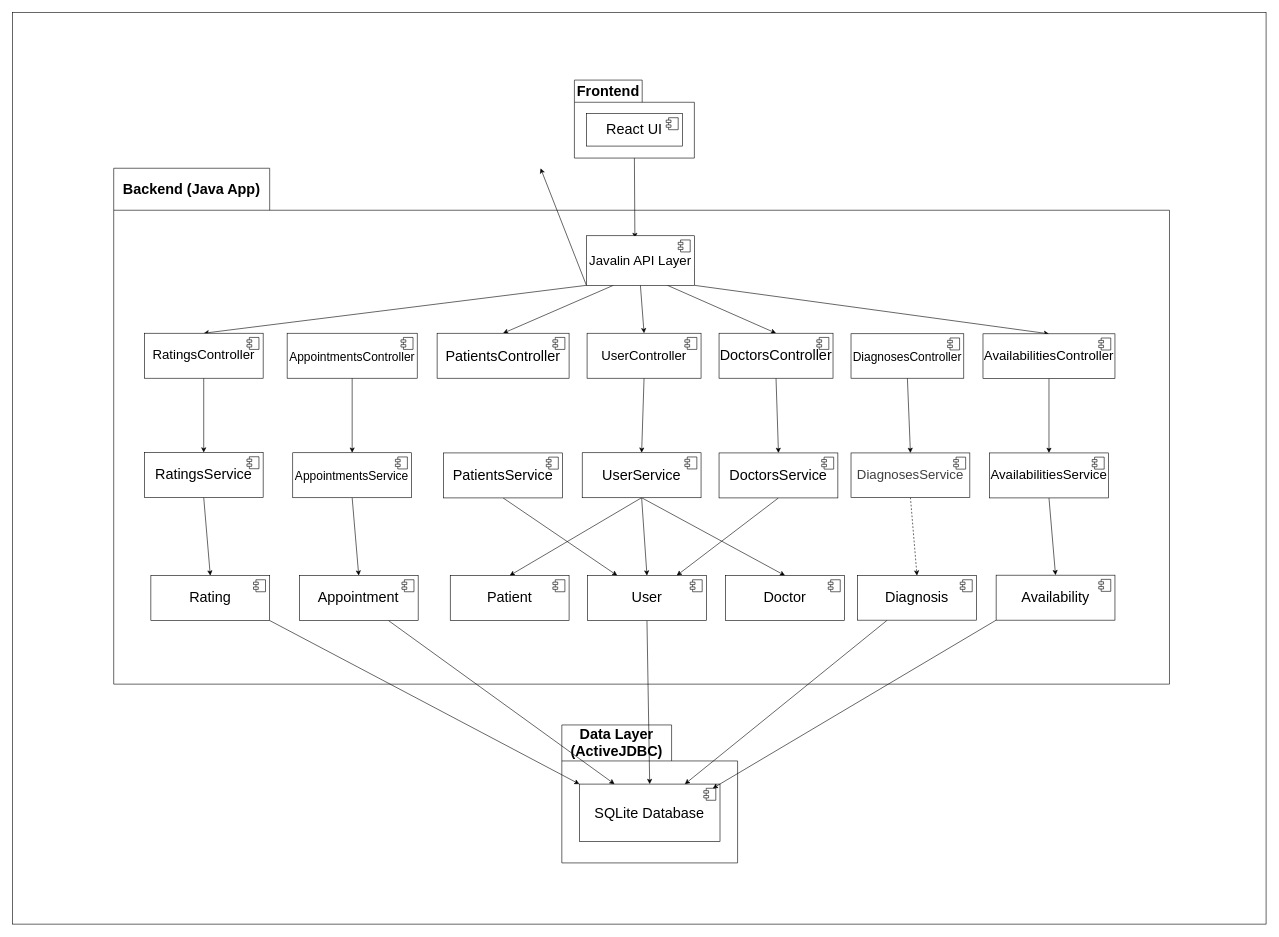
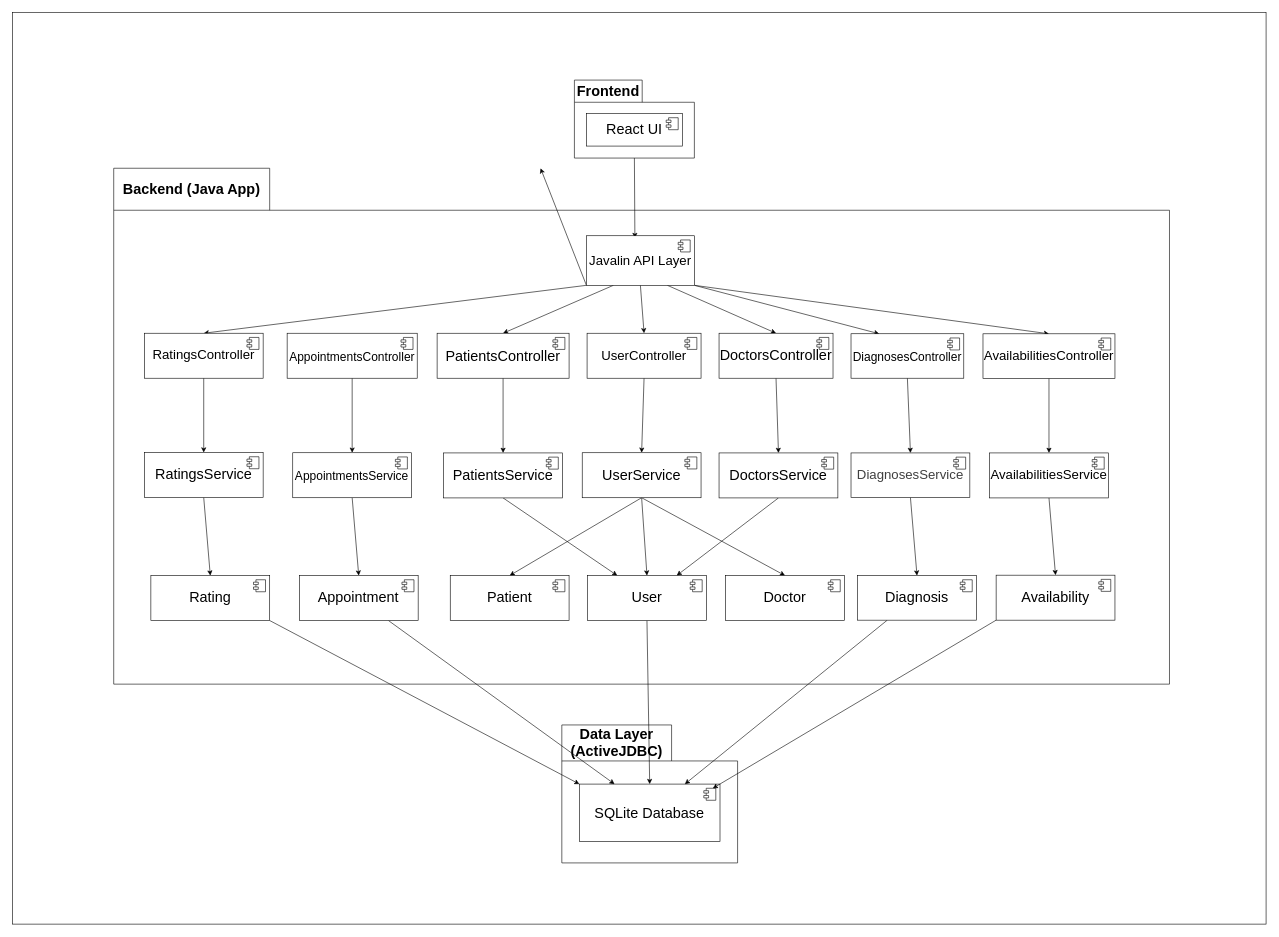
none -> (788, 310)
none -> (503, 447)
(914, 534) -> (914, 534)
